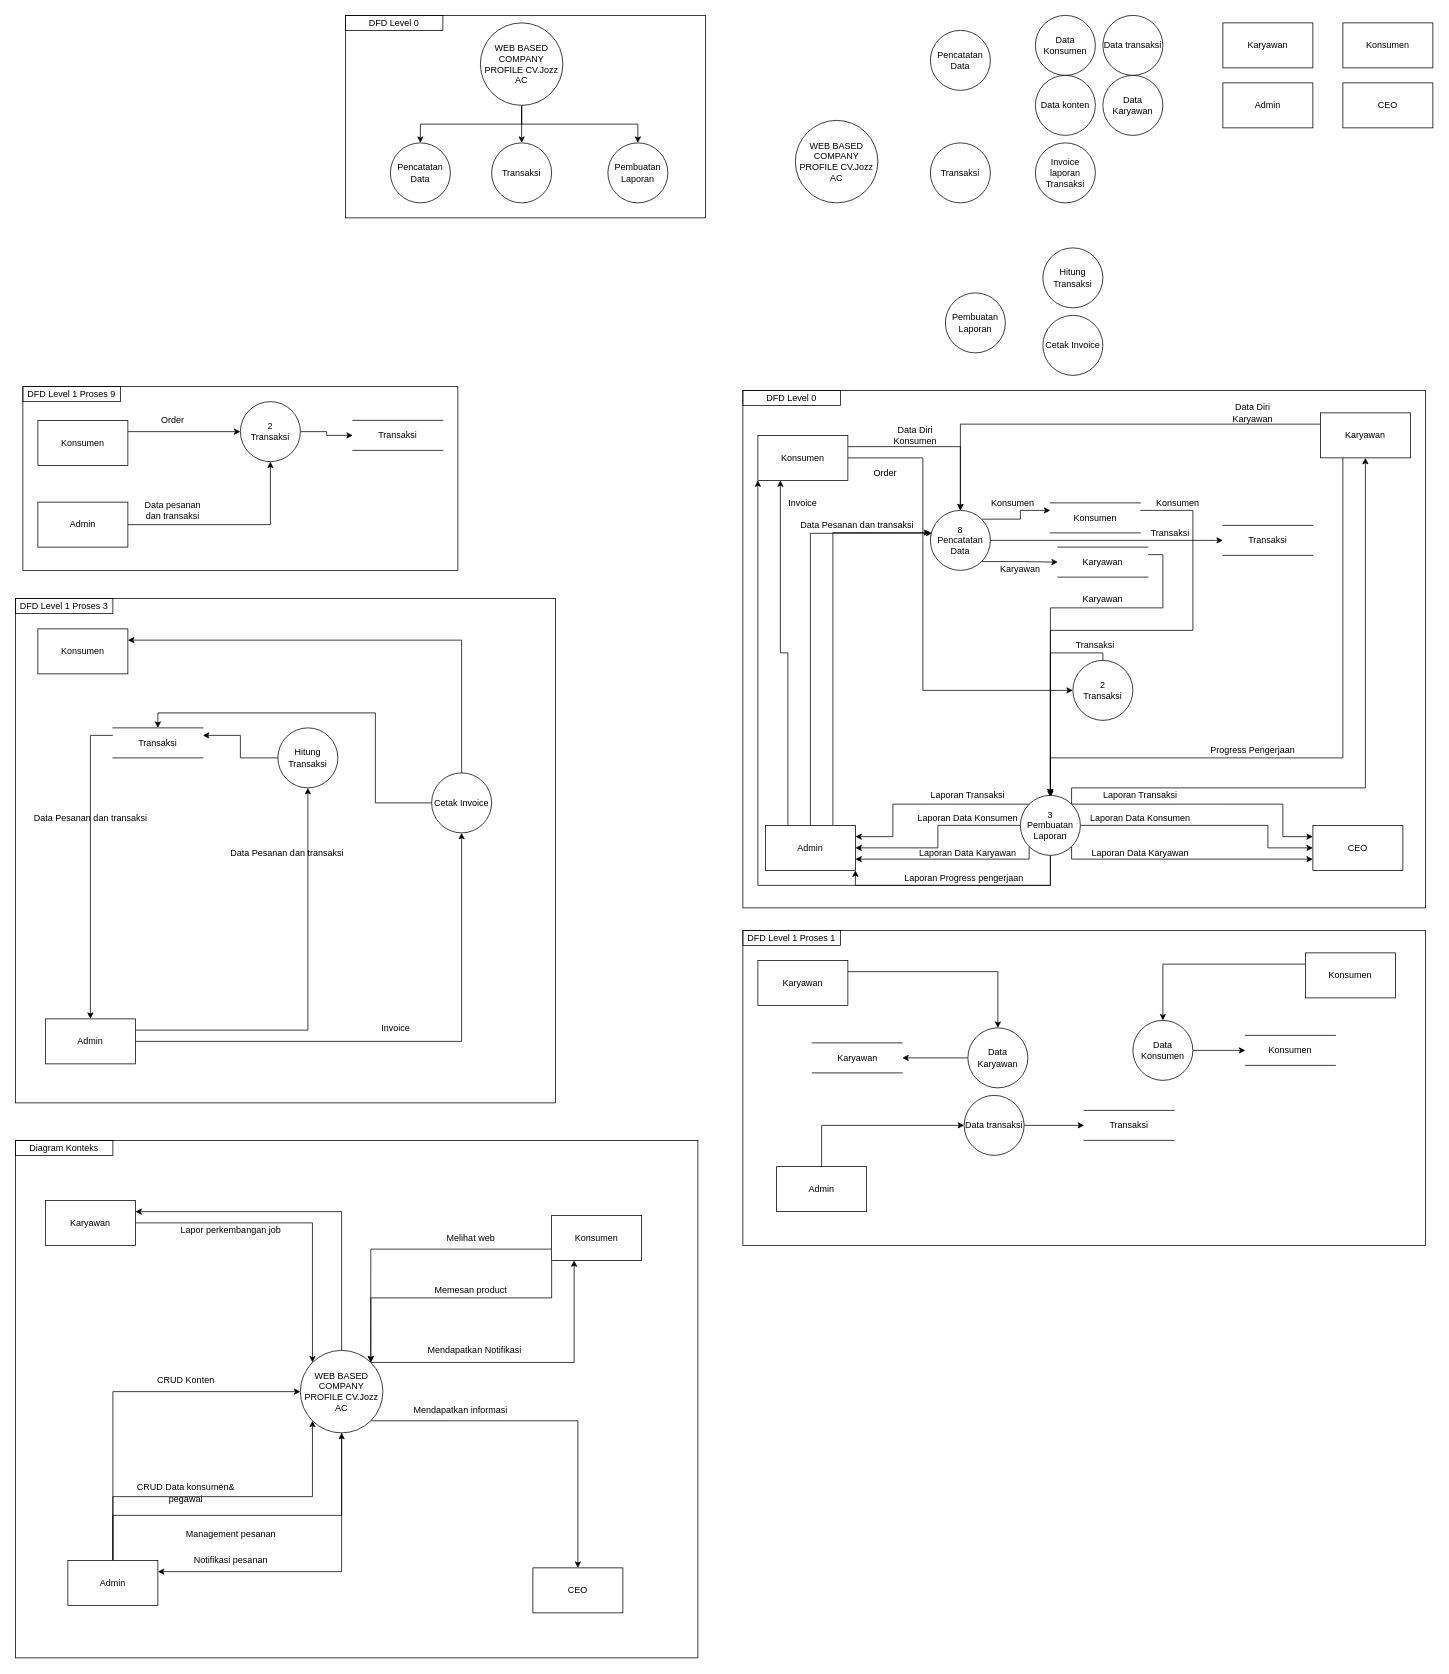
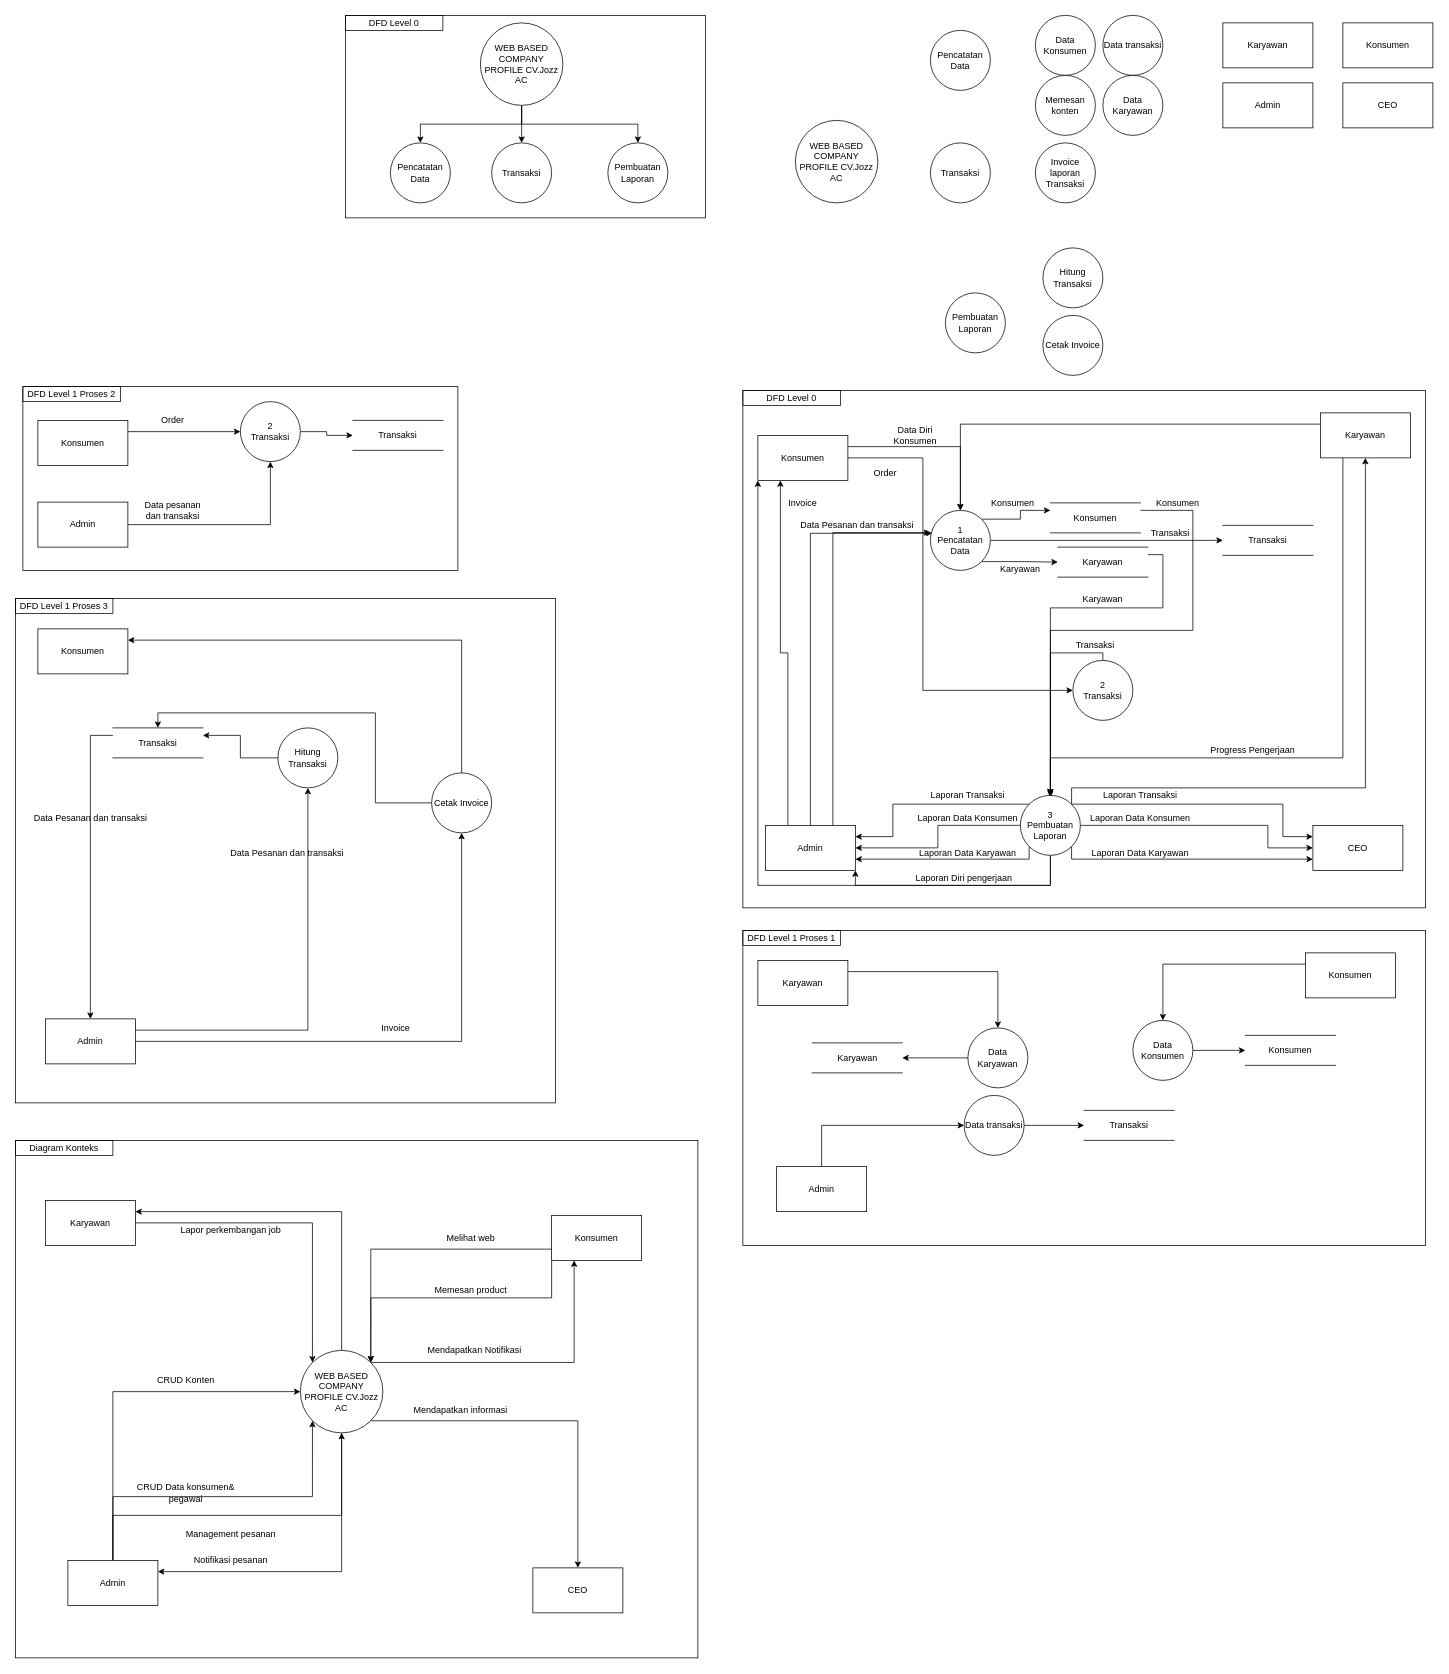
(1065, 105) -> (1065, 105)
(72, 394) -> (72, 394)
(1253, 413) -> none
(960, 540) -> (960, 540)
(964, 878) -> (964, 878)
